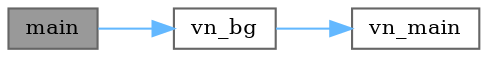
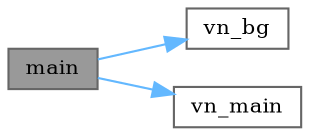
(303, 29) -> (125, 84)
